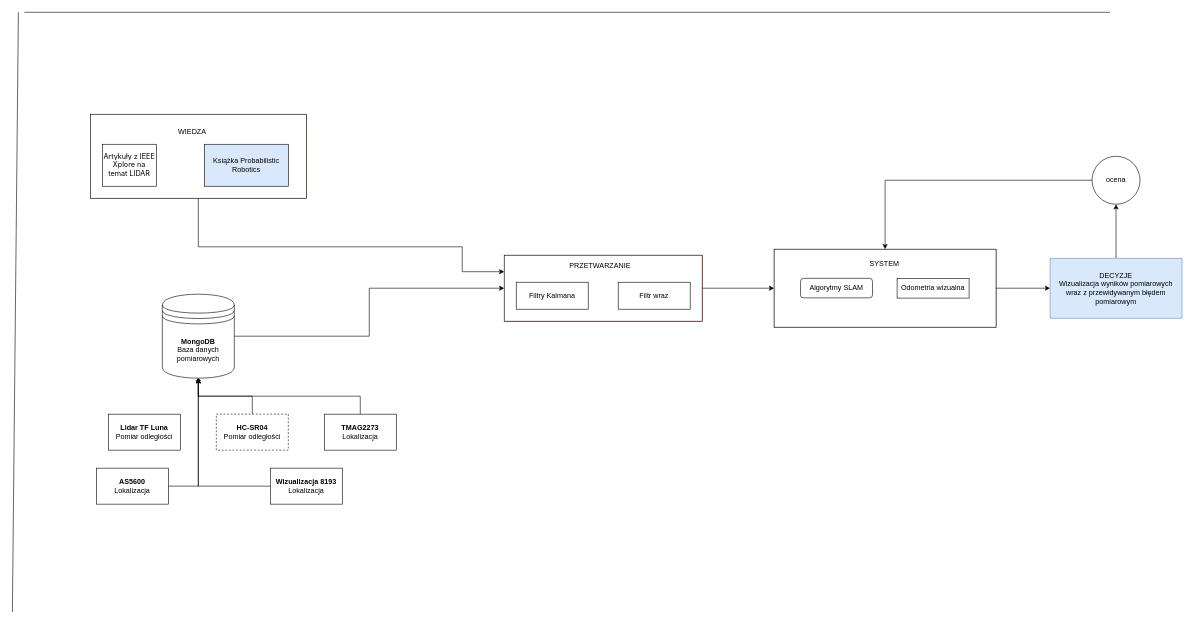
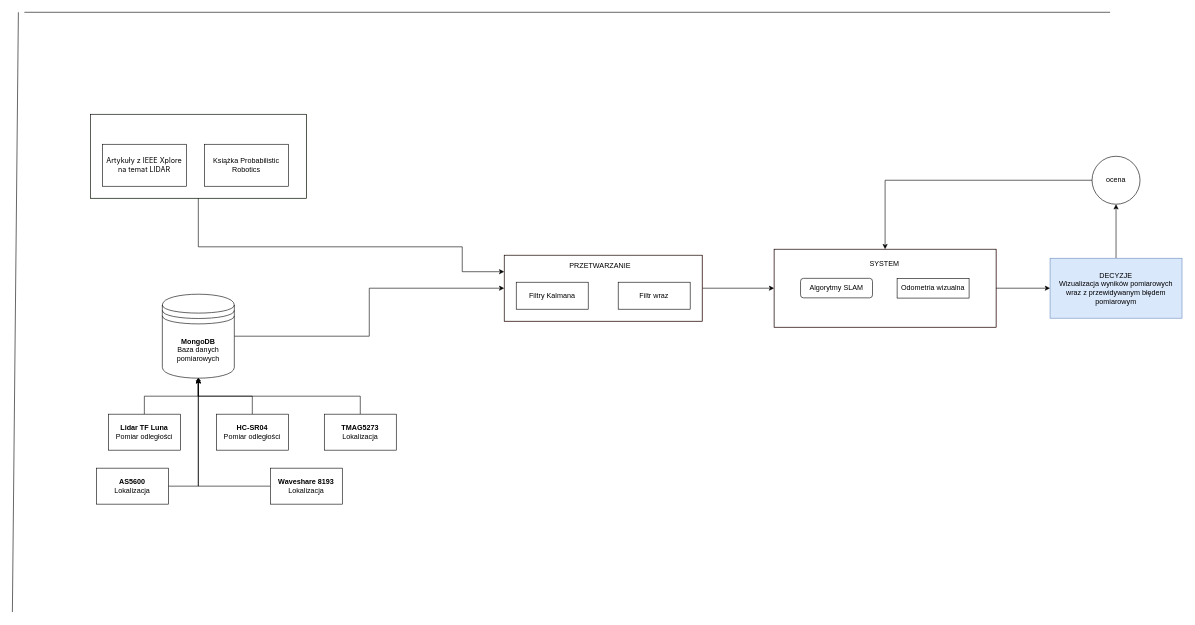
(192, 132) -> none
(129, 165) -> (144, 165)
(246, 165) -> (246, 165)
none -> (161, 396)
(252, 432) -> (252, 432)
(360, 432) -> (360, 432)
(306, 486) -> (306, 486)
